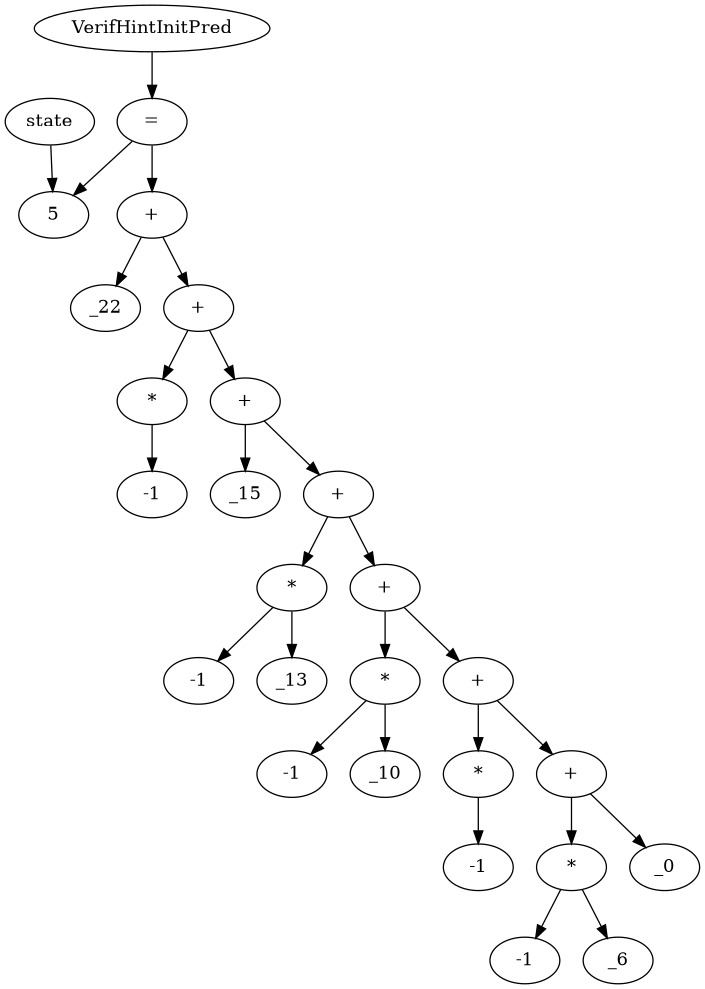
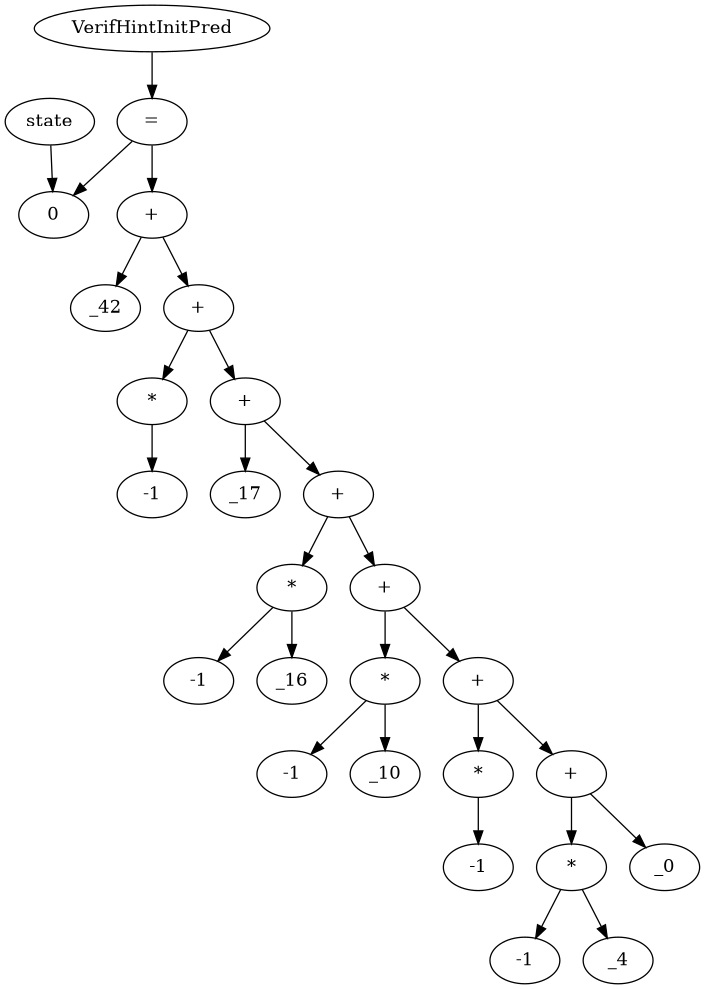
(54, 215) -> (54, 215)
(105, 308) -> (105, 308)
(245, 494) -> (245, 494)
(292, 681) -> (292, 681)
(618, 960) -> (618, 960)
